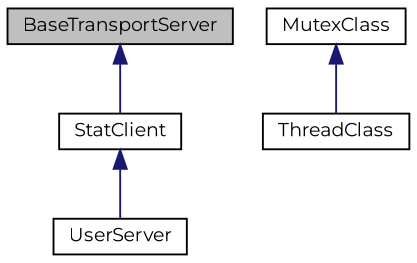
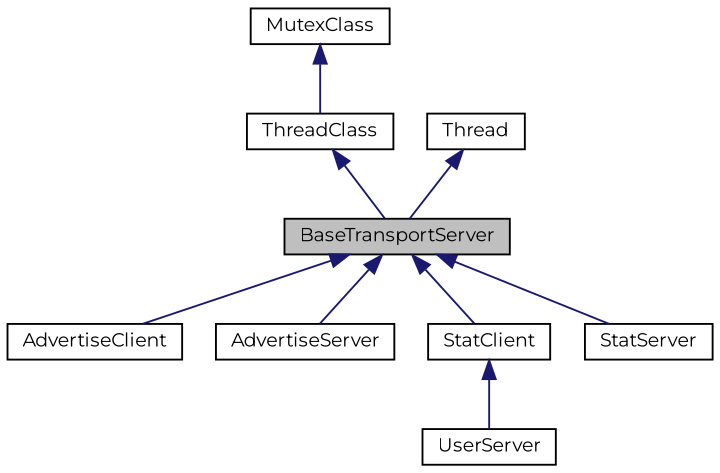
none -> (476, 131)
none -> (365, 192)
none -> (95, 342)
none -> (305, 342)
none -> (649, 342)
